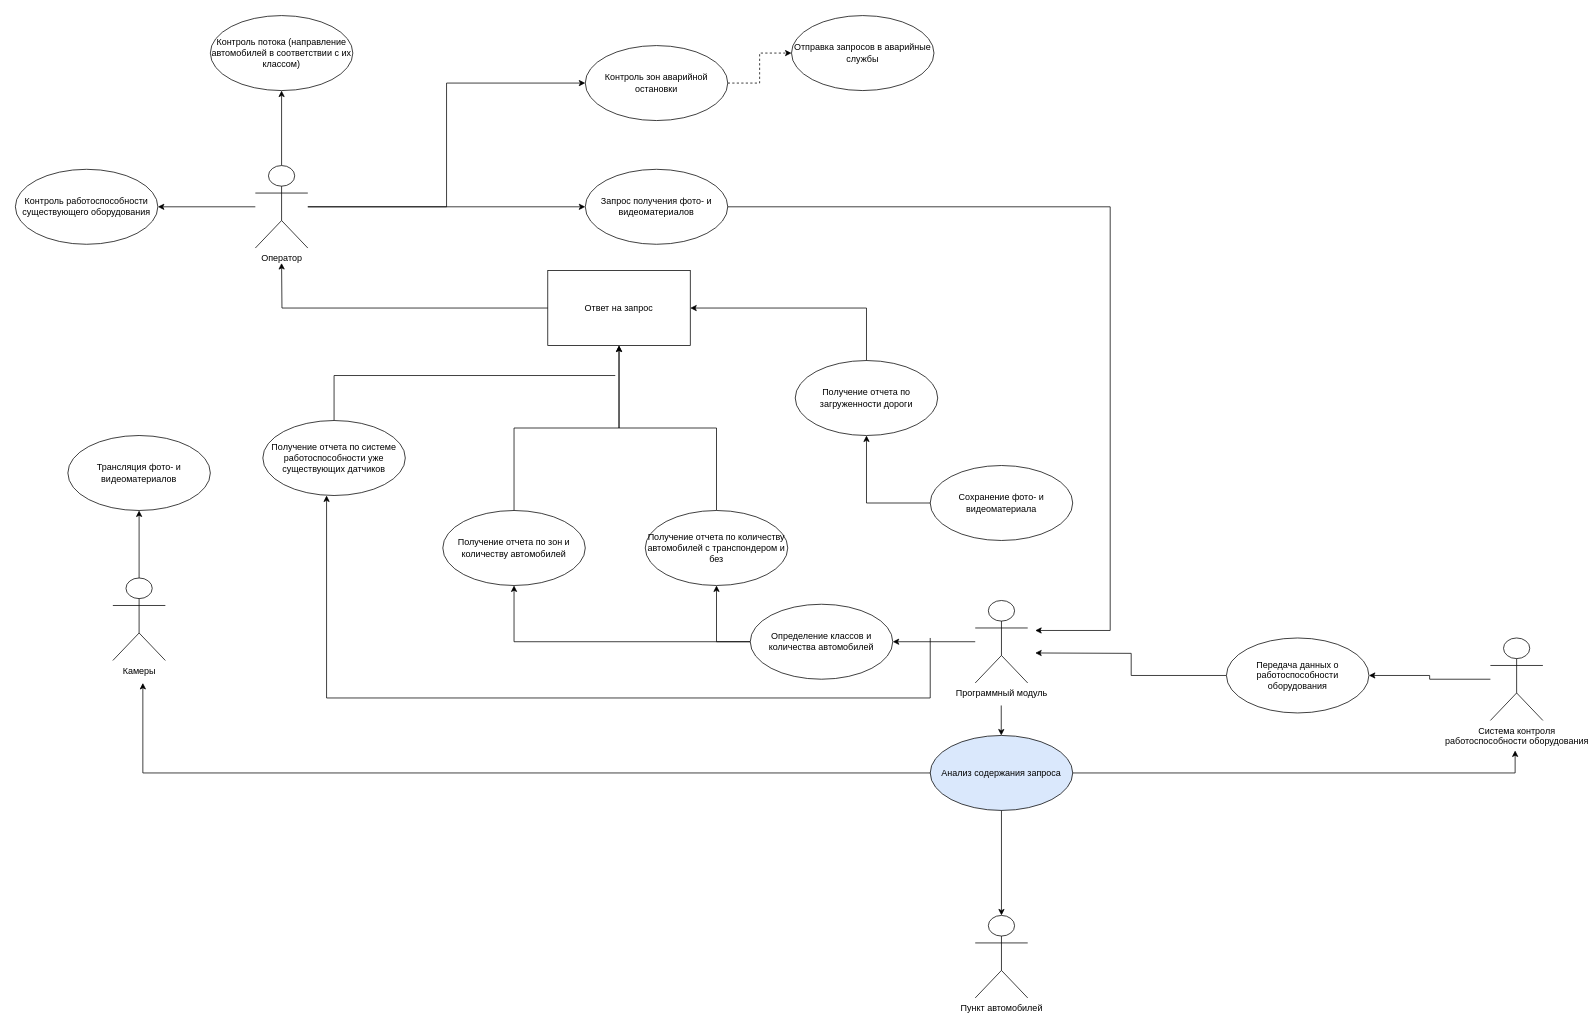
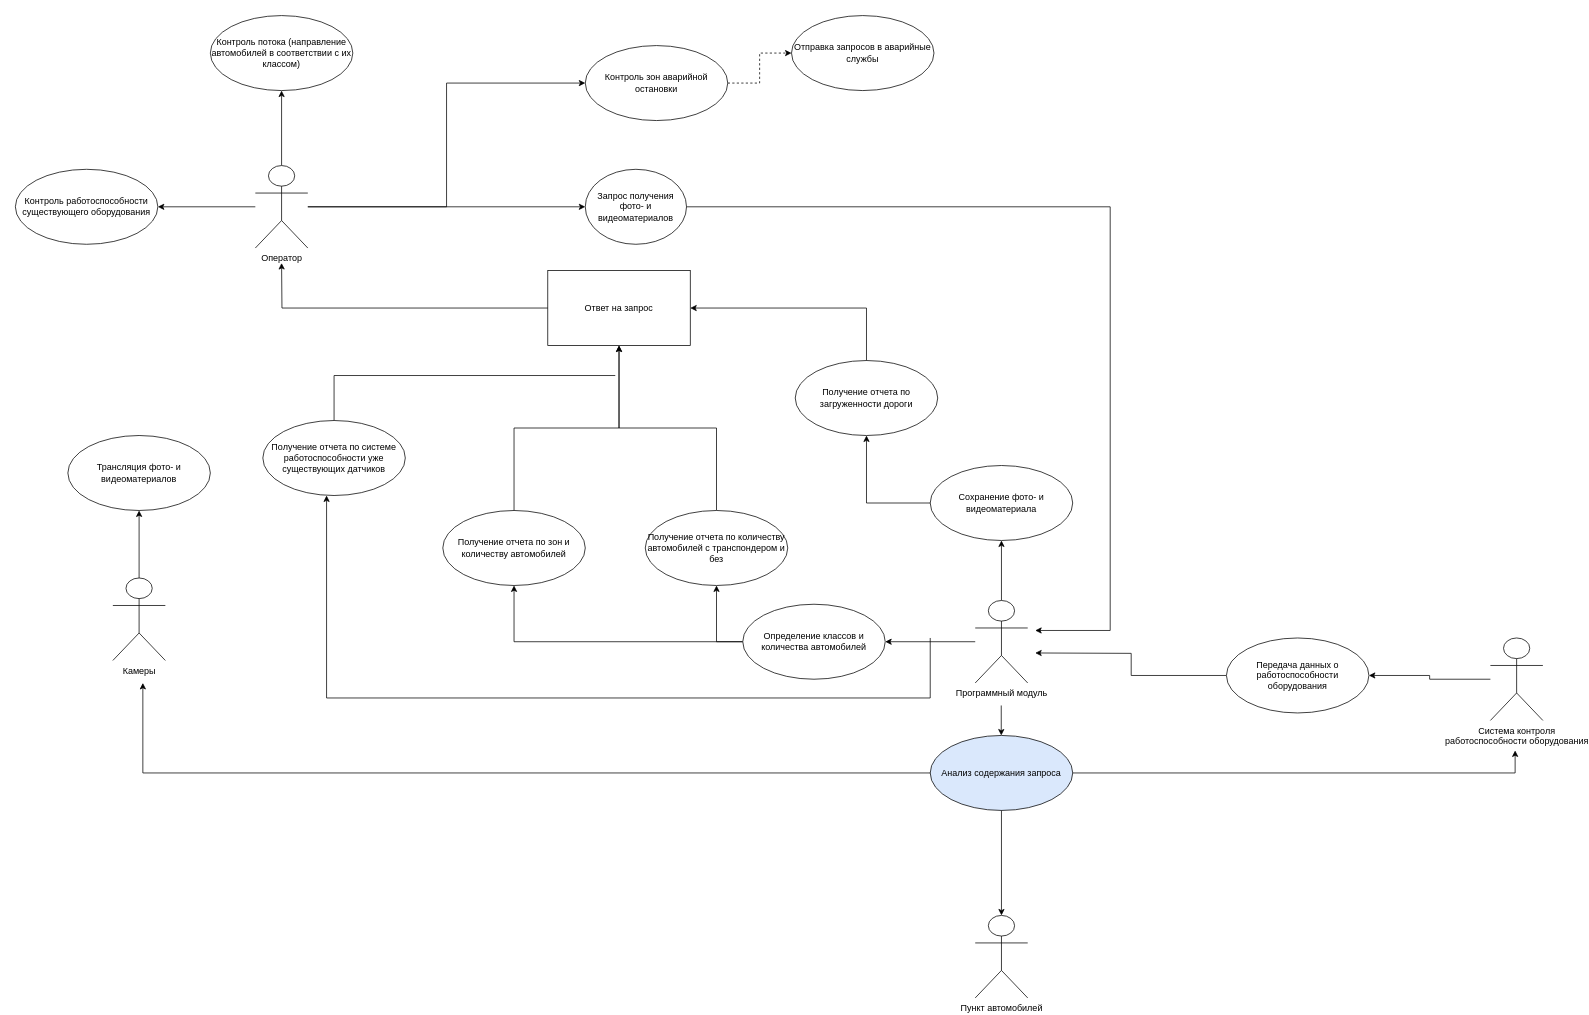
(657, 207) -> (636, 207)
none -> (1002, 573)
(822, 642) -> (814, 642)
